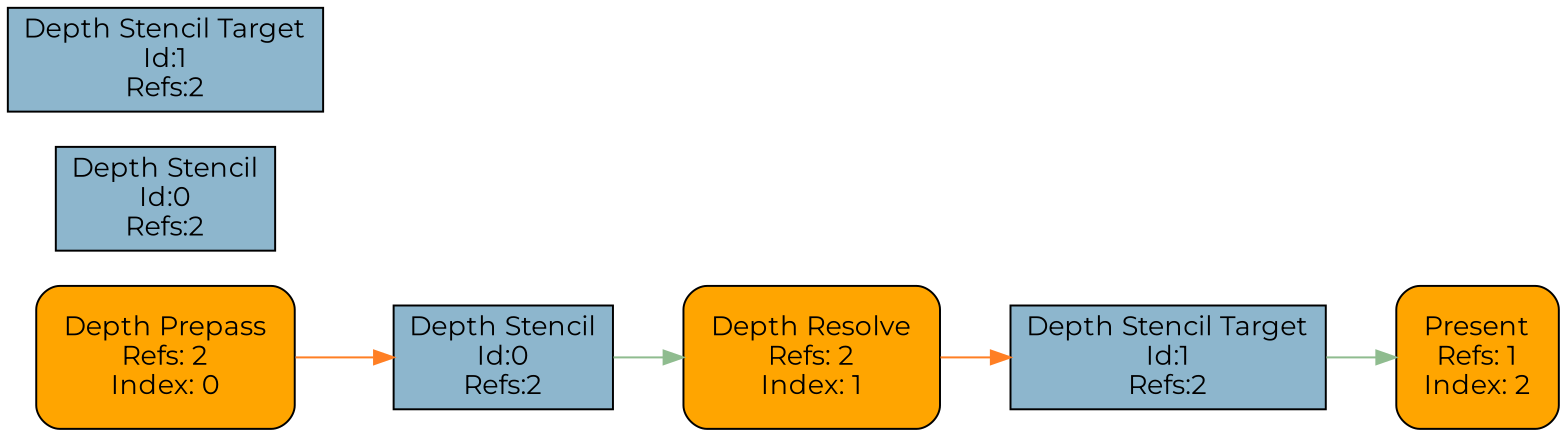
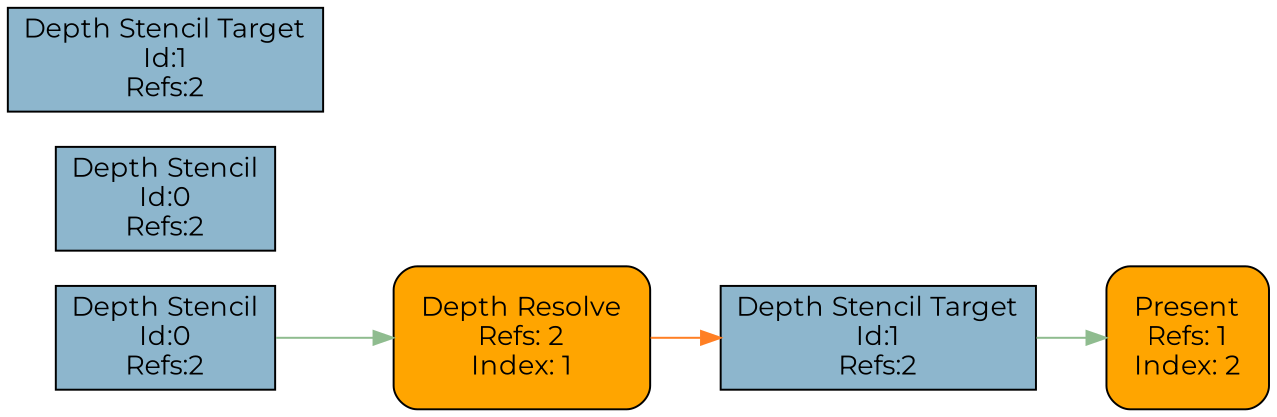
(165, 357) -> none
